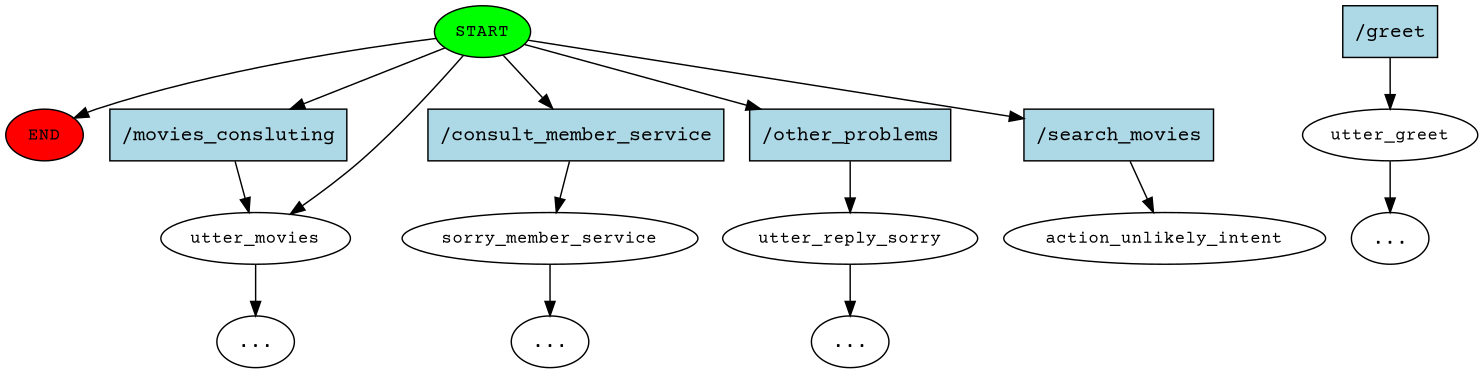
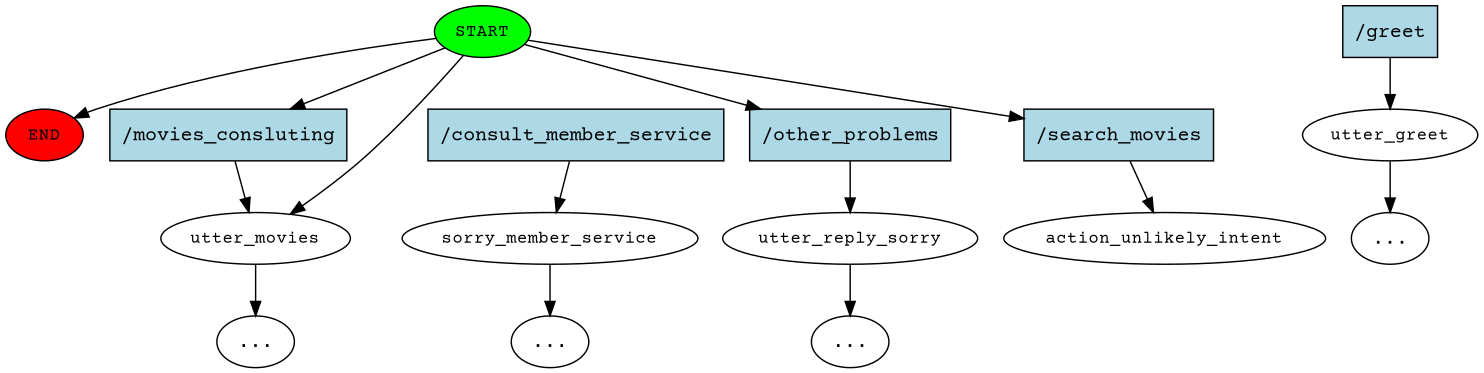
(523, 76) -> none
